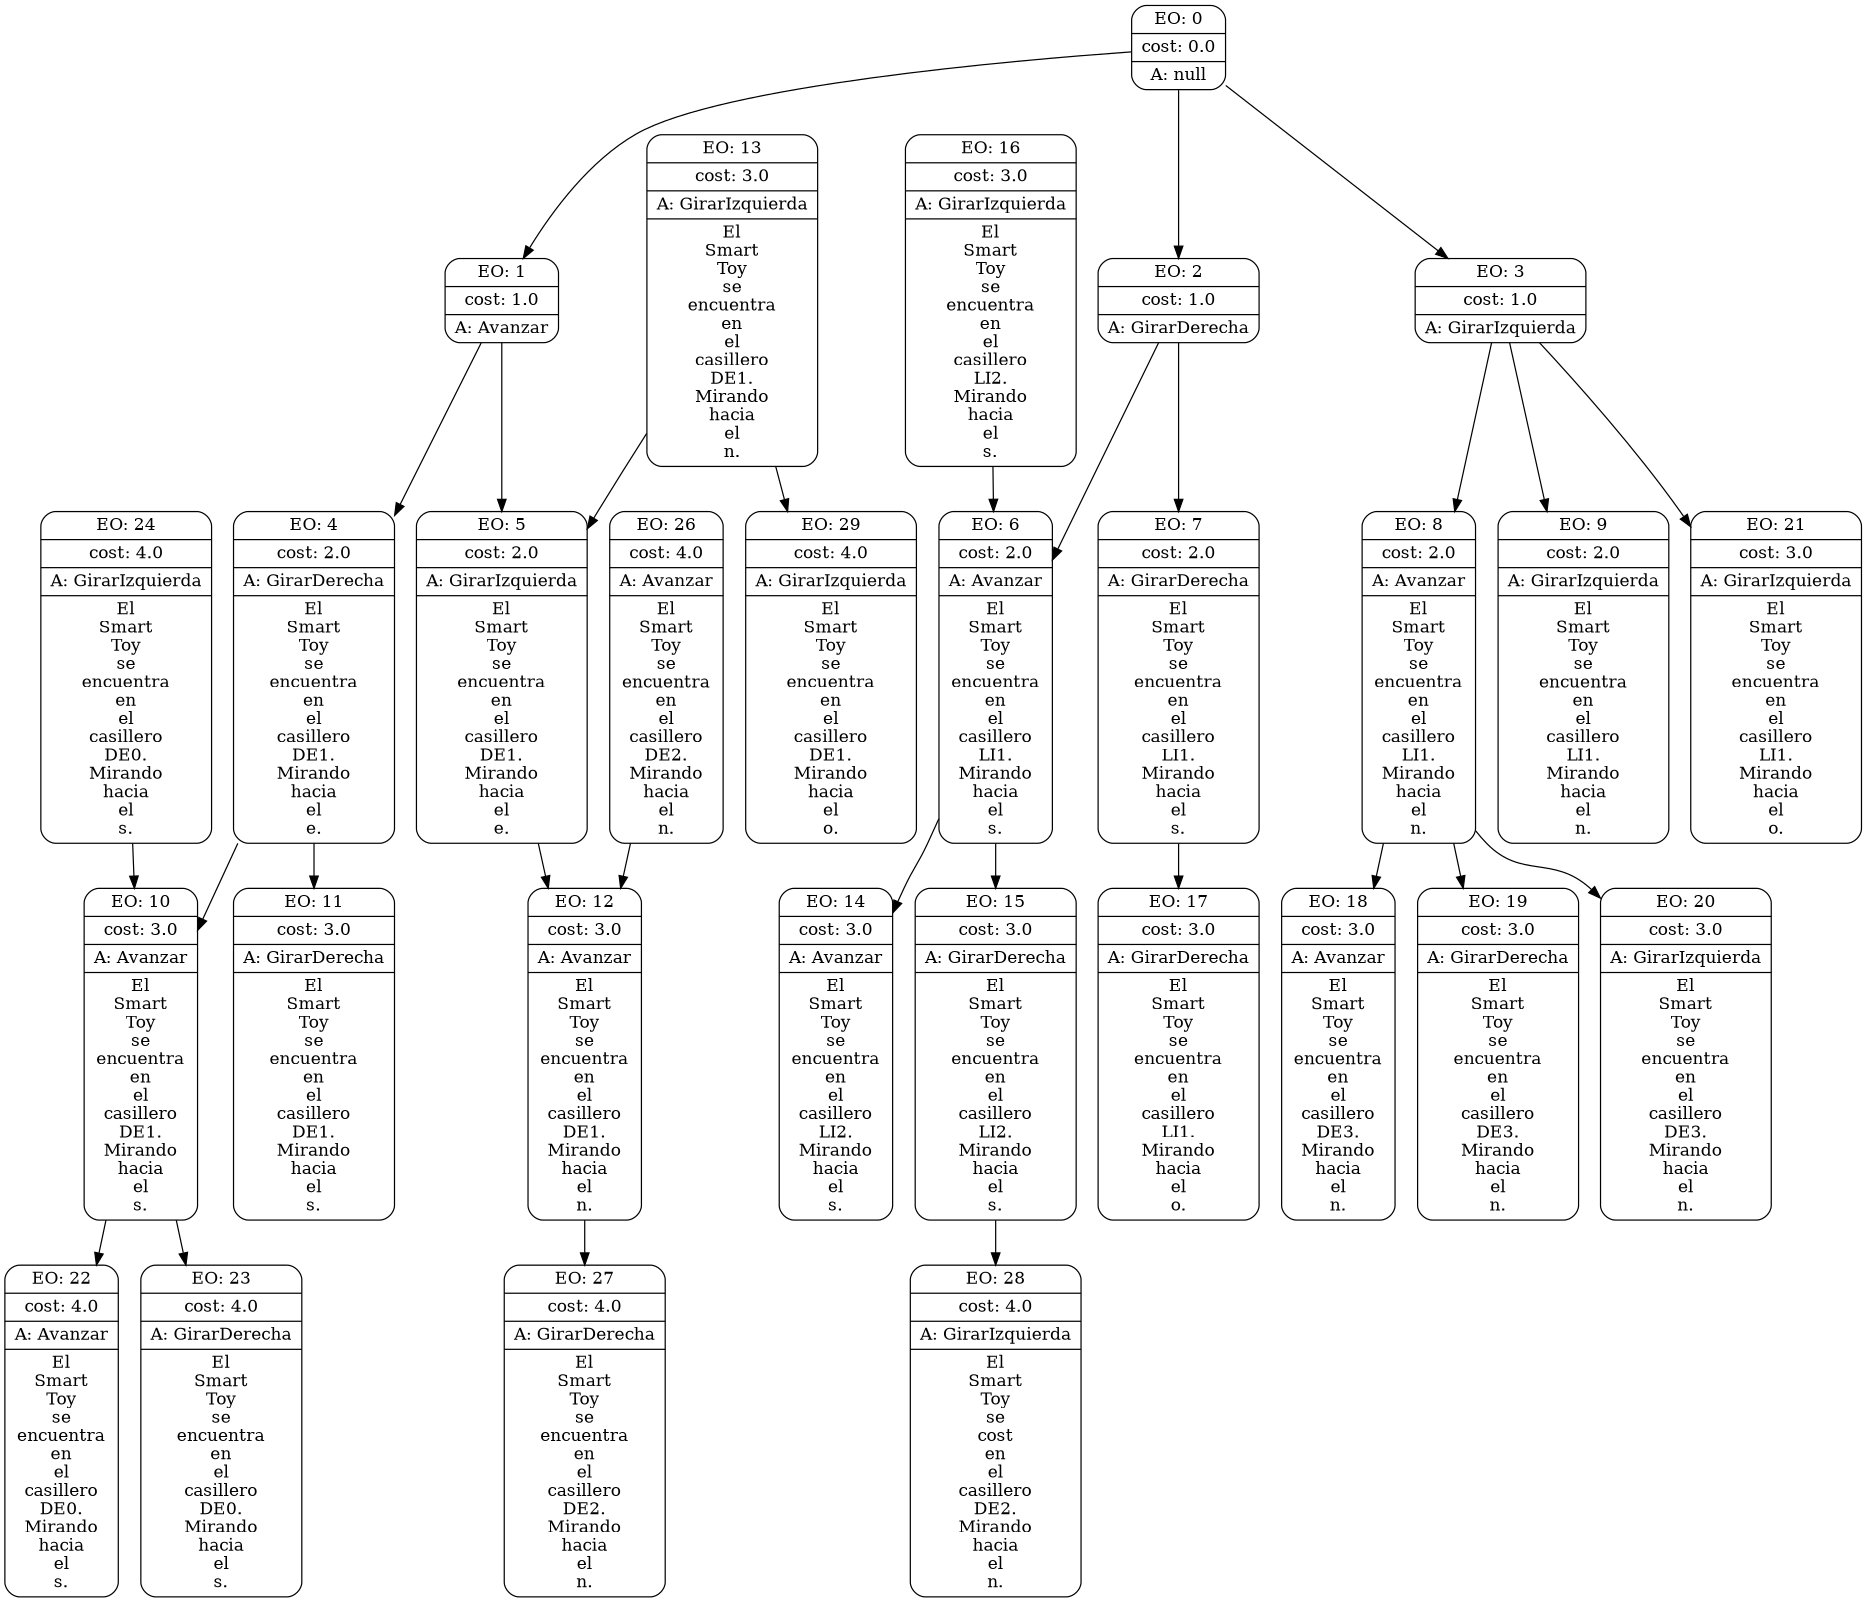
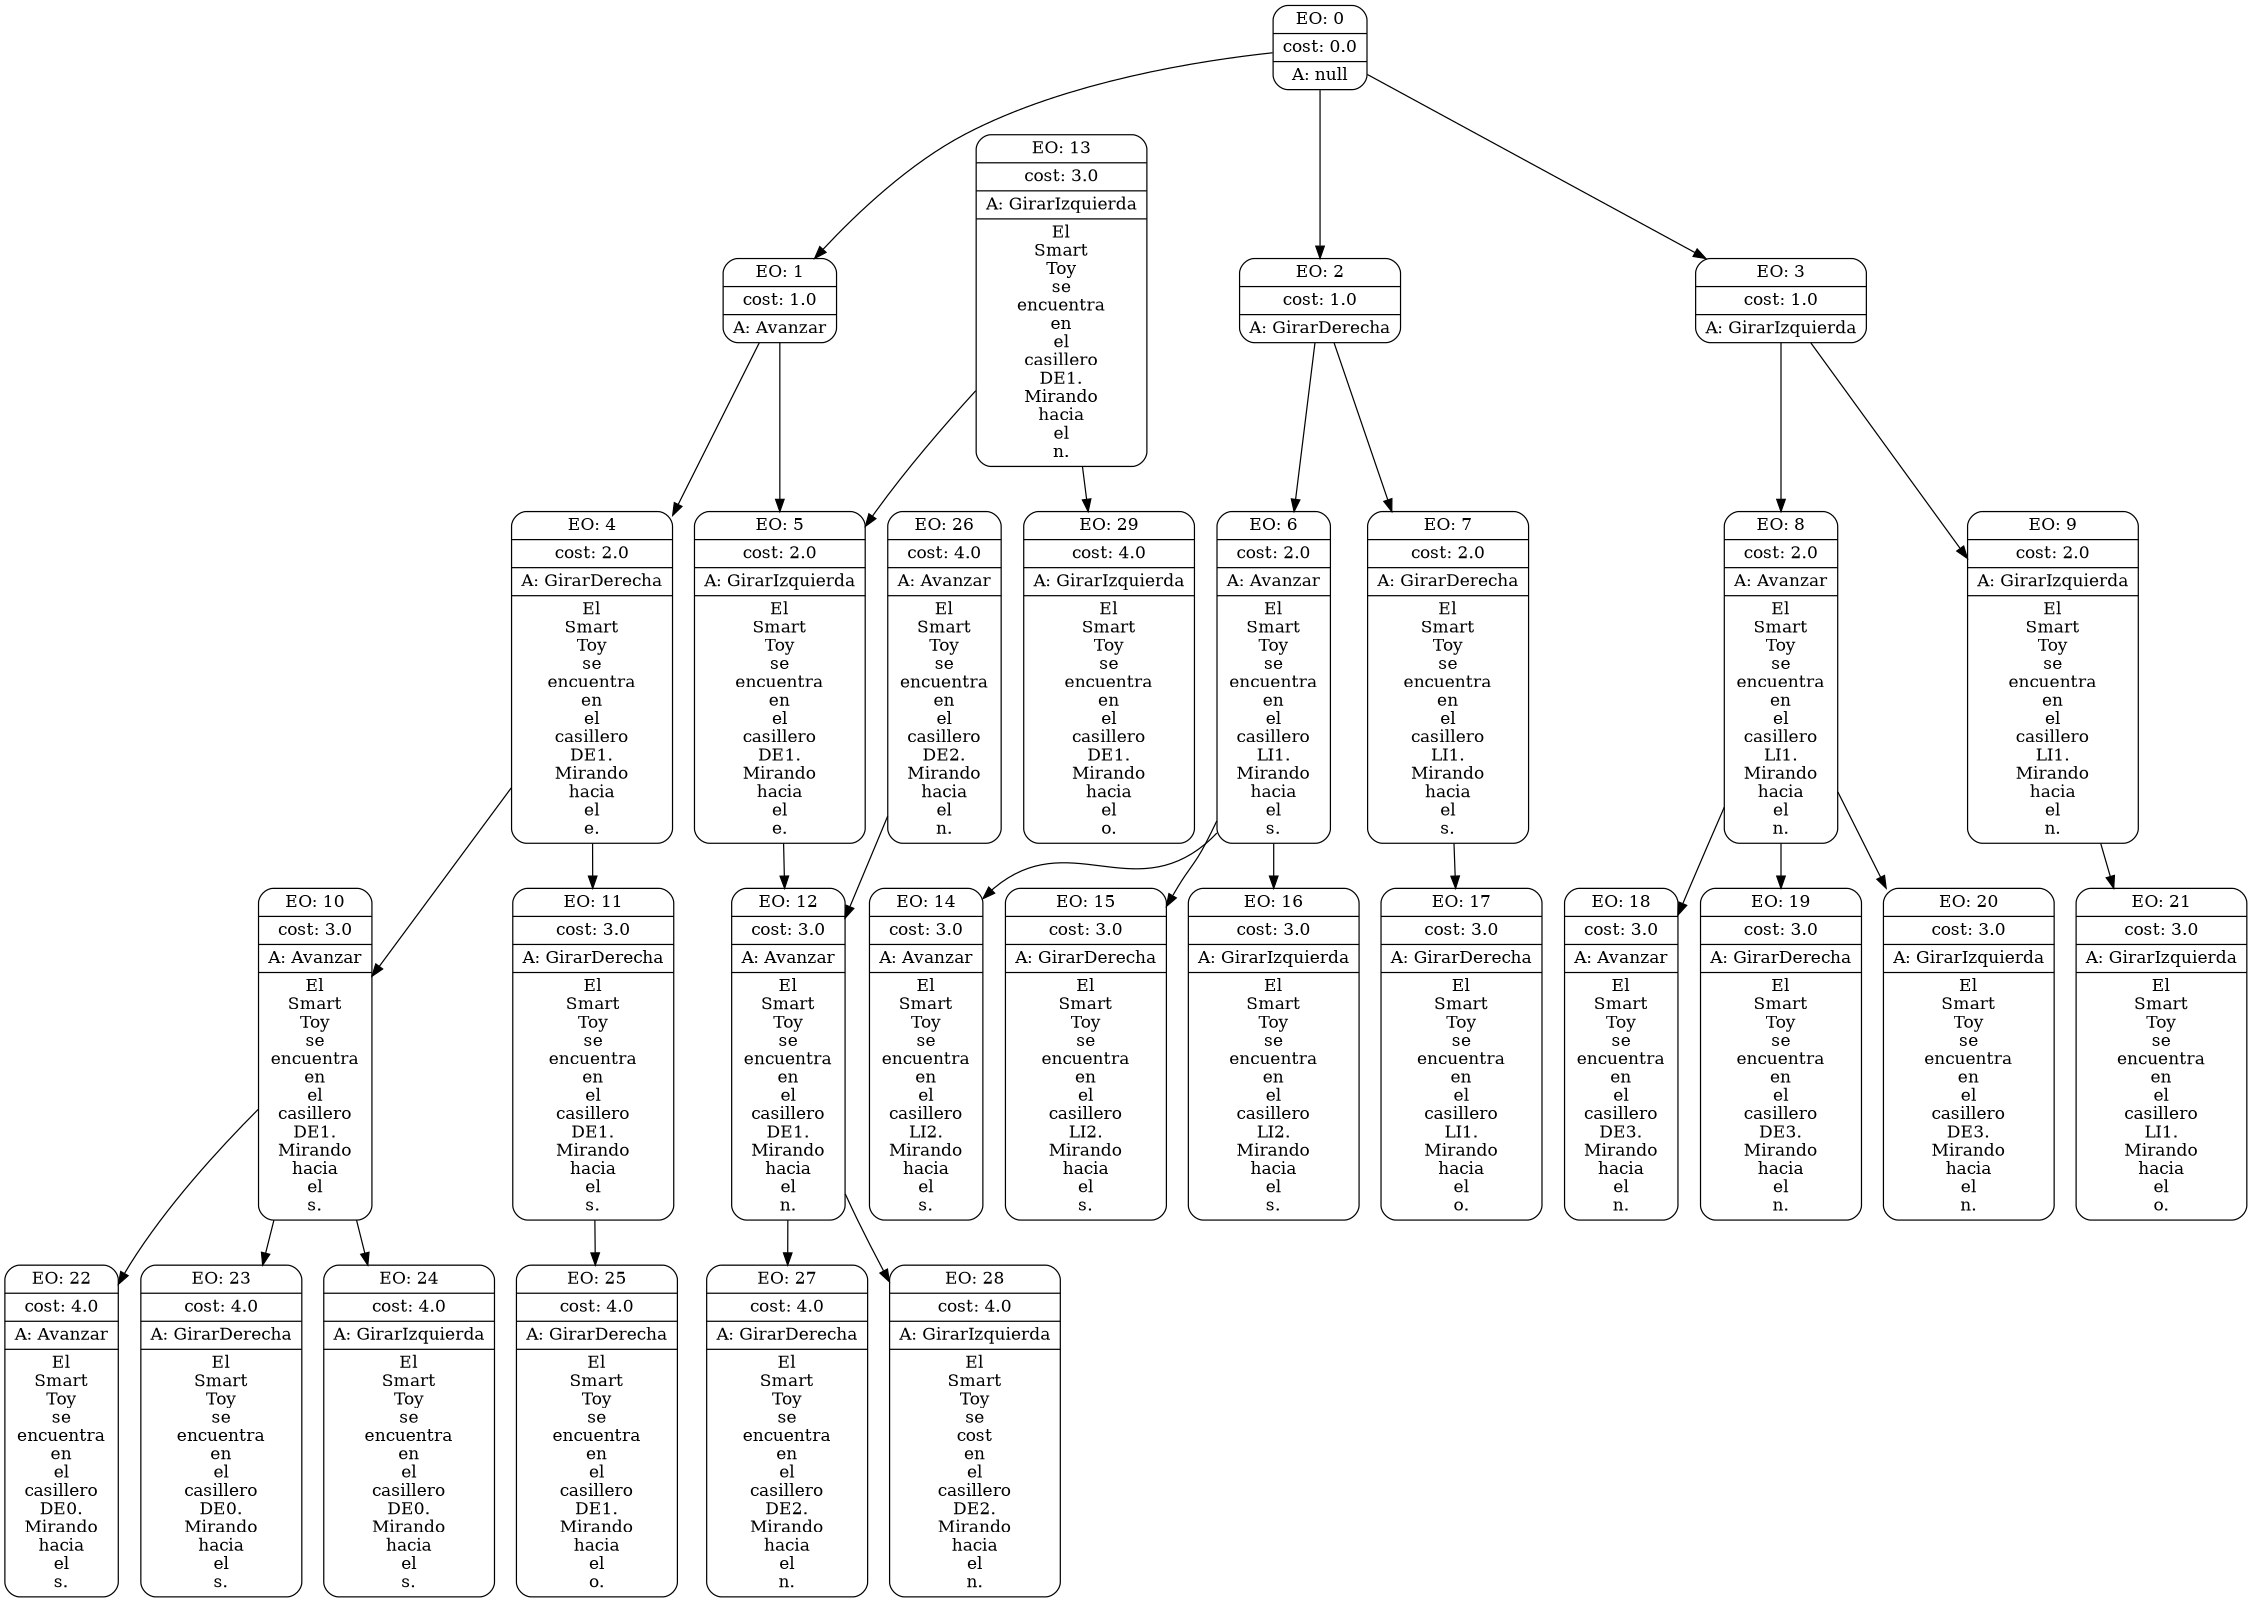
(1614, 427) -> (2105, 860)
(993, 483) -> (1274, 860)
(133, 860) -> (361, 1237)
(996, 1237) -> (864, 1233)
none -> (597, 1431)
